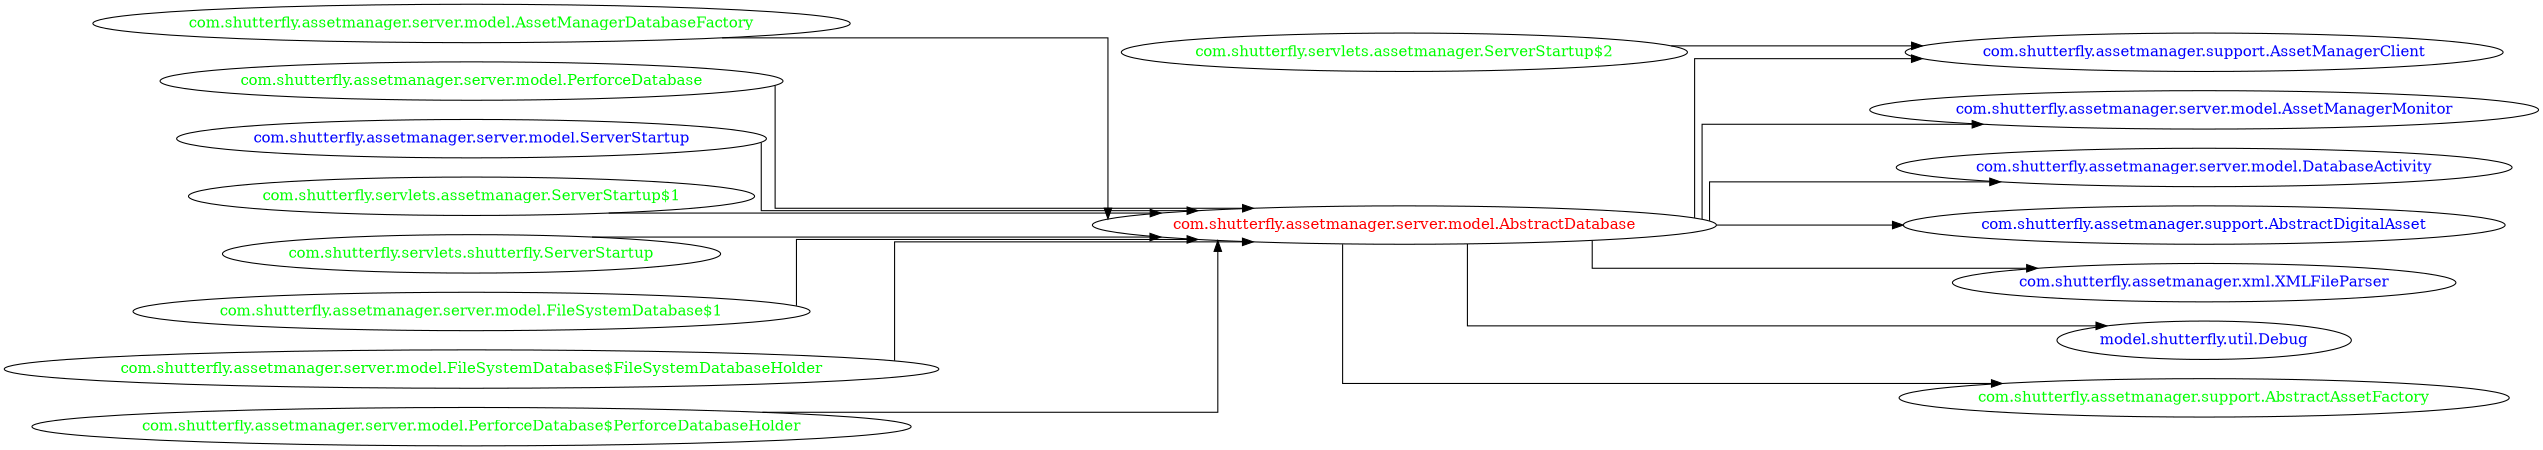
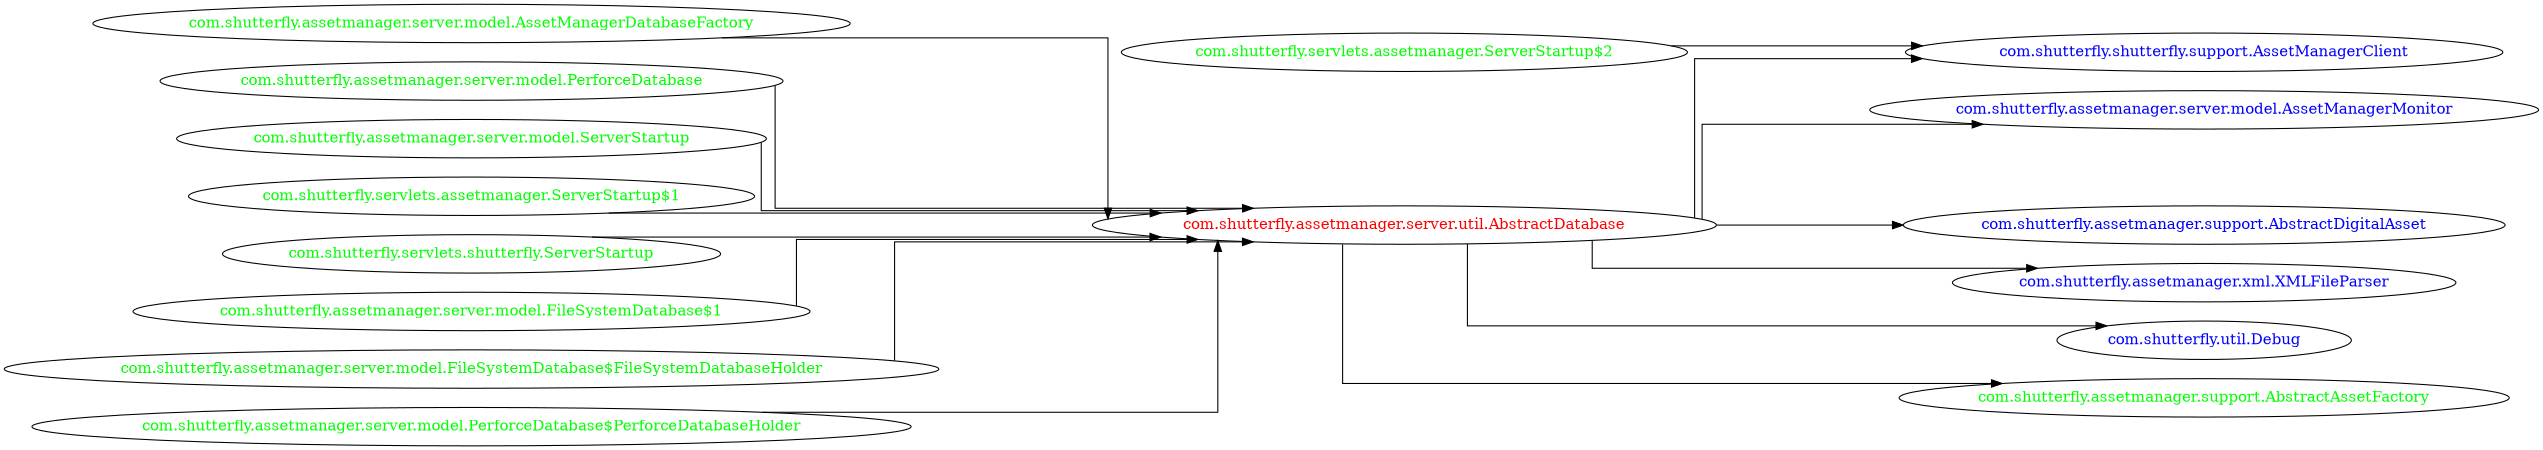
(2204, 52) -> (2204, 52)
(472, 139) -> (472, 139)
(2204, 167) -> none
(1404, 225) -> (1404, 225)
(2204, 340) -> (2204, 340)
